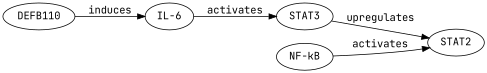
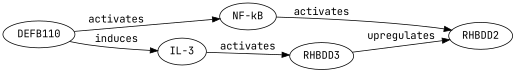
(169, 16) -> (182, 52)
(305, 16) -> (322, 56)
none -> (143, 25)
(456, 43) -> (481, 36)
